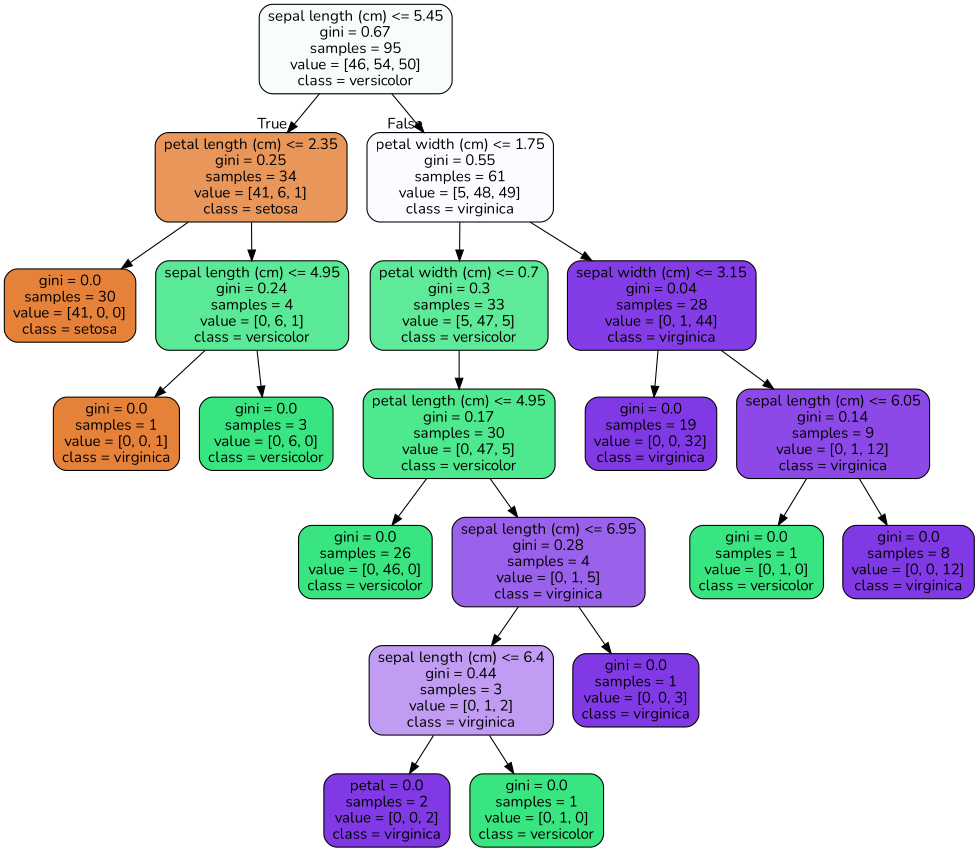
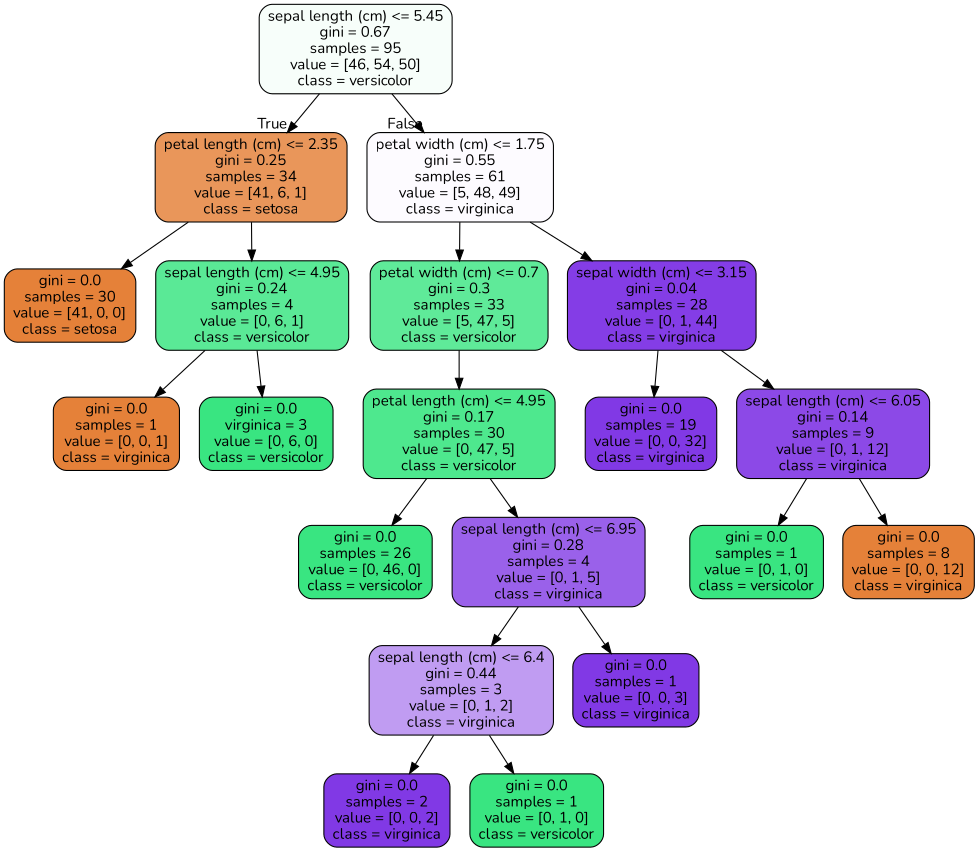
(266, 434) -> (266, 434)
(909, 562) -> (909, 562)
(387, 810) -> (387, 810)
